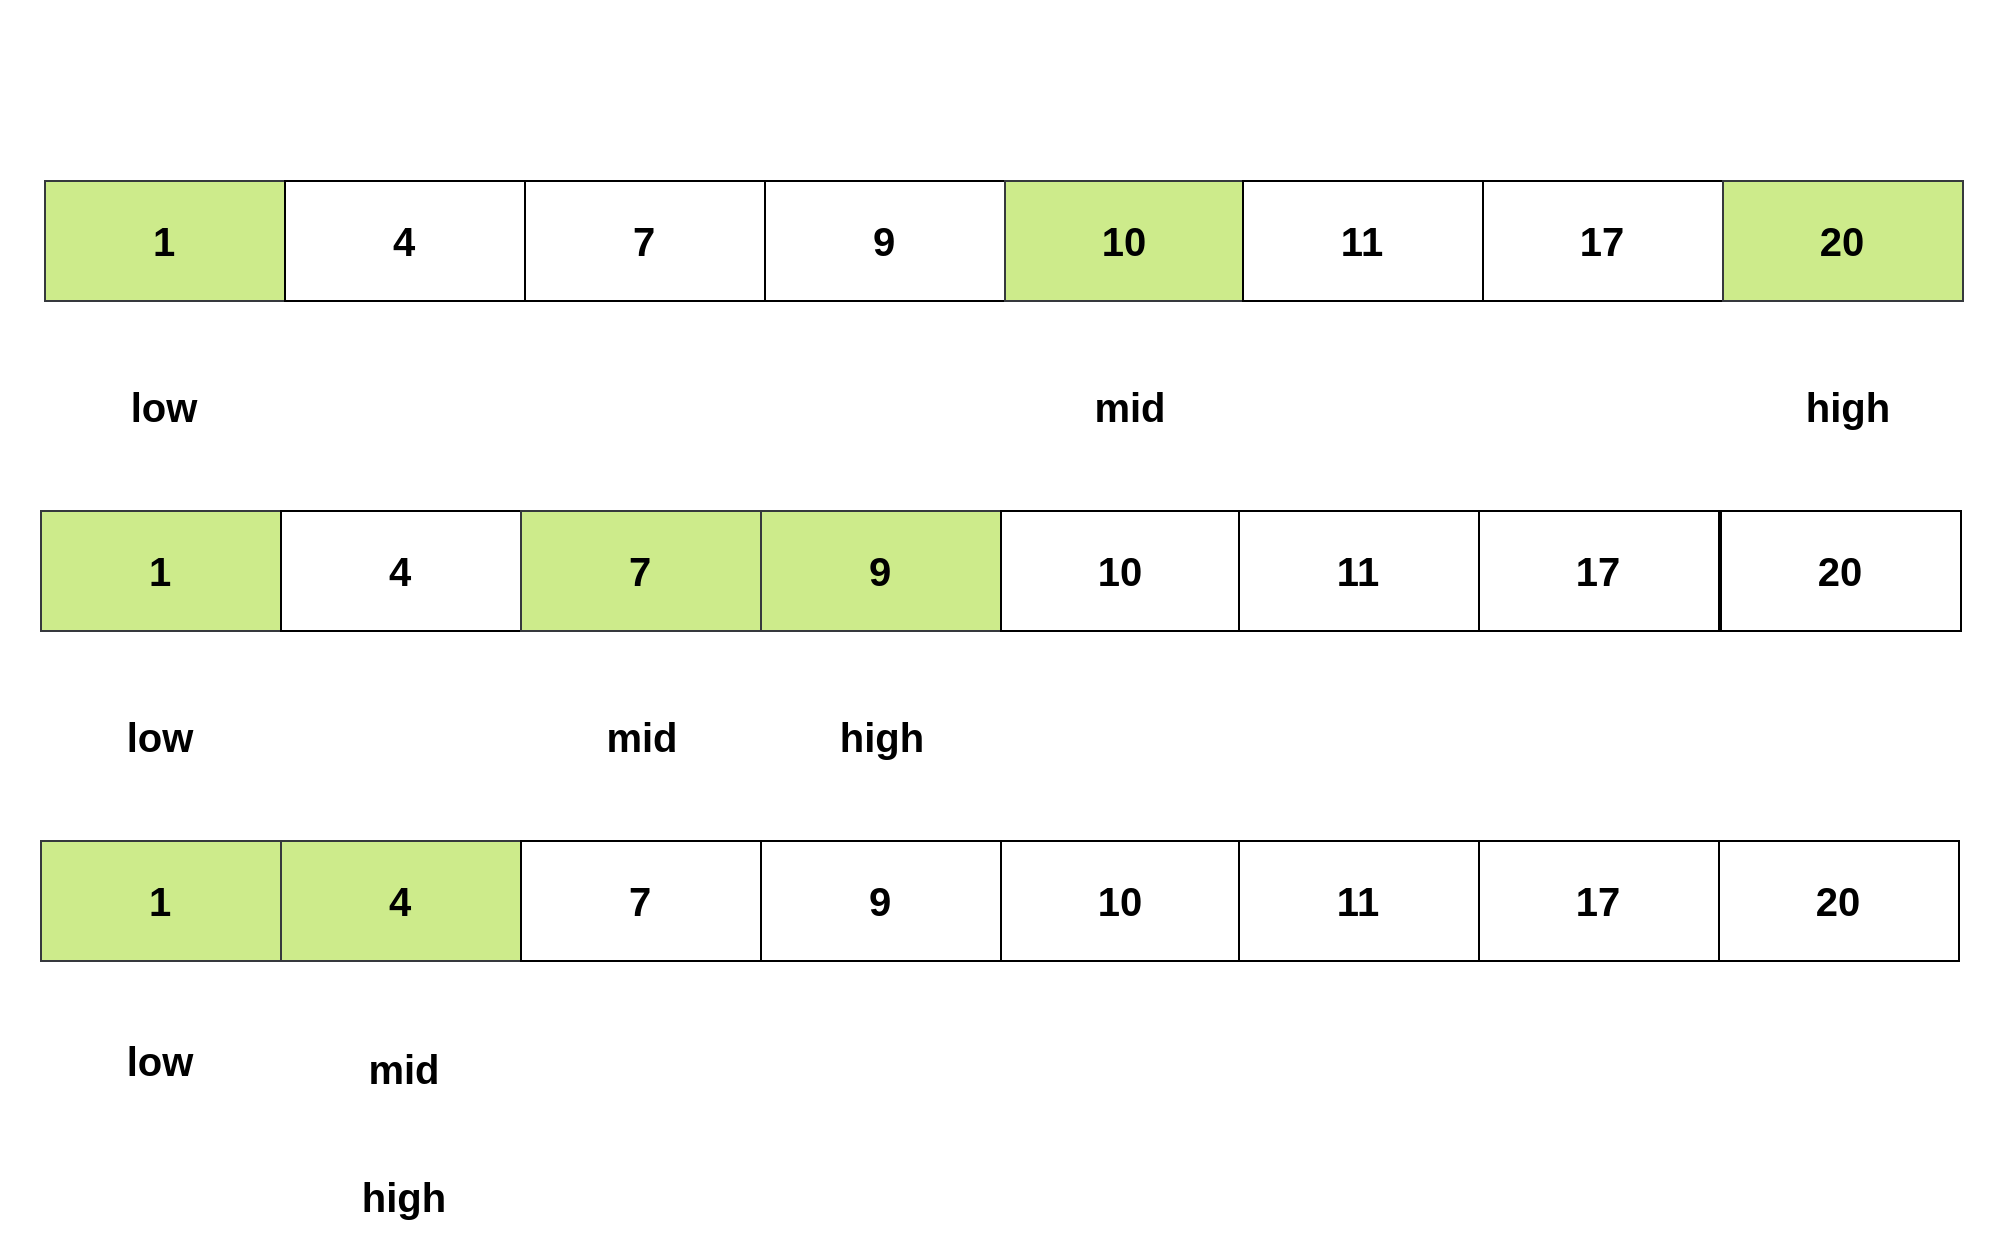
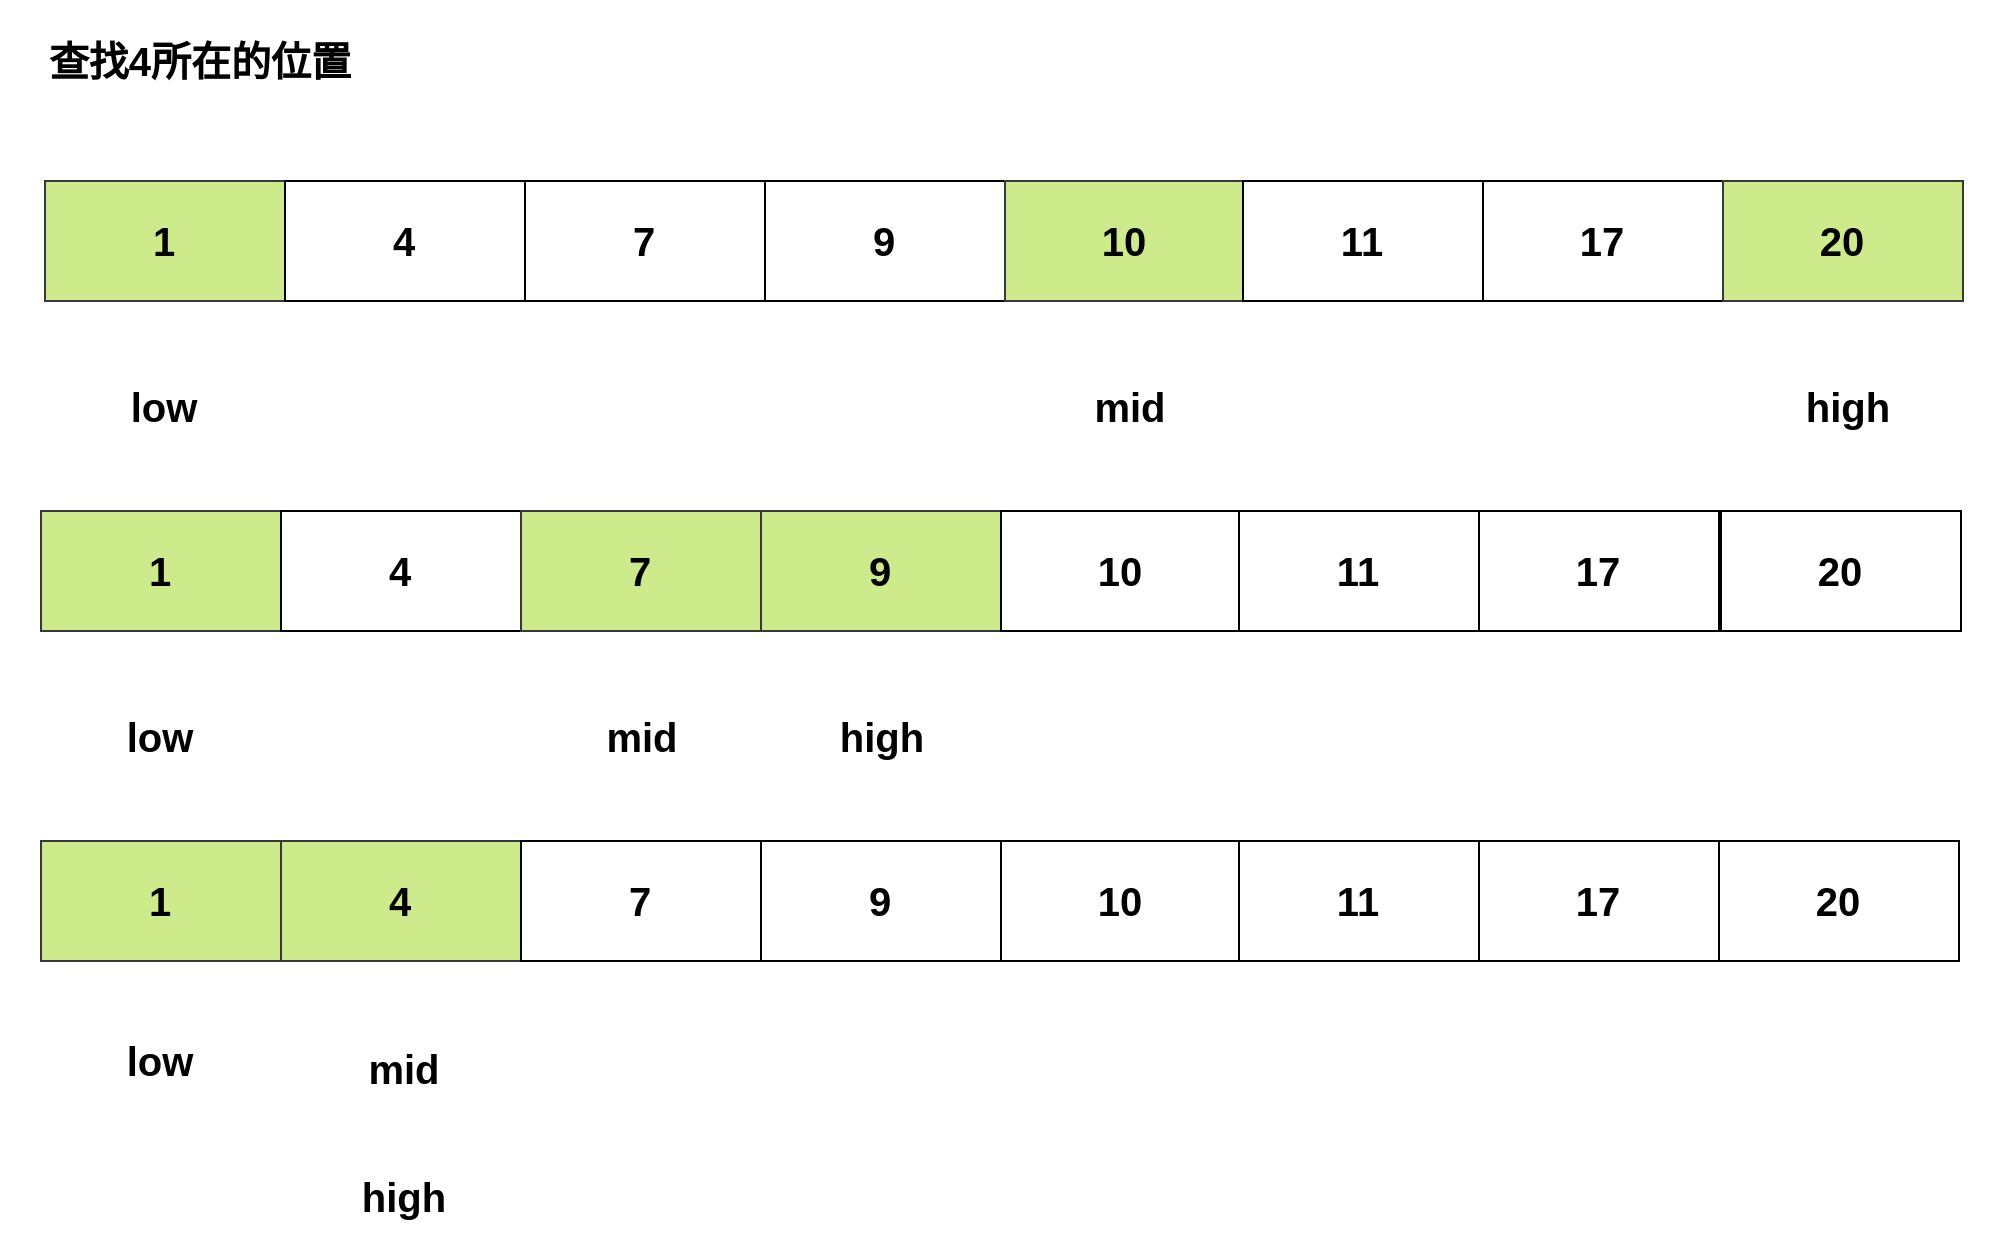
none -> (201, 61)
